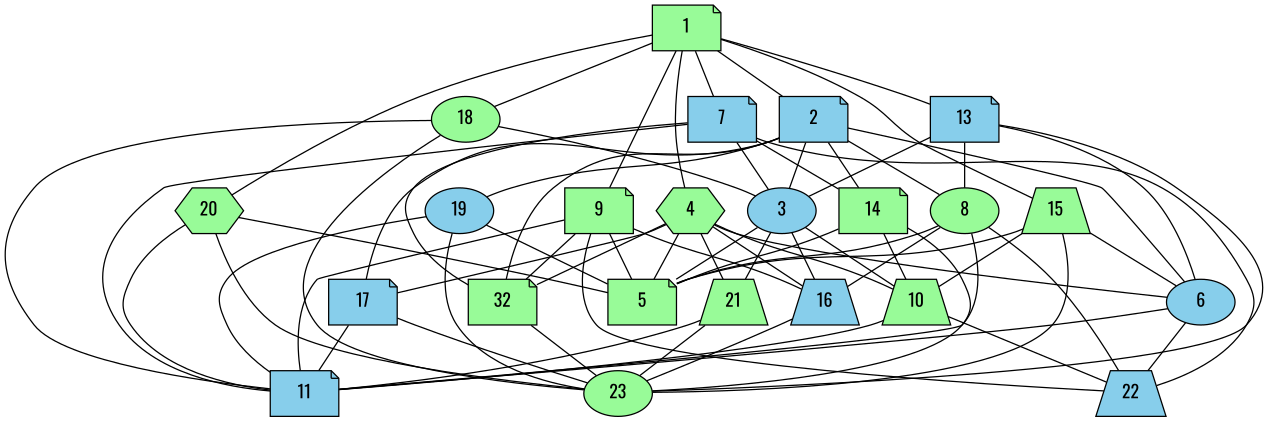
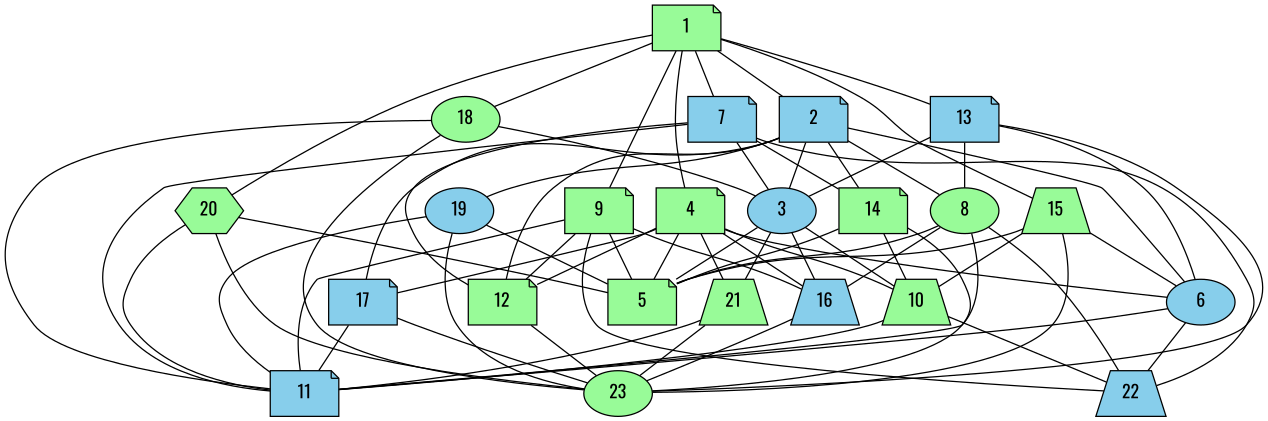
(690, 211) -> (690, 211)
(503, 302) -> (503, 302)
